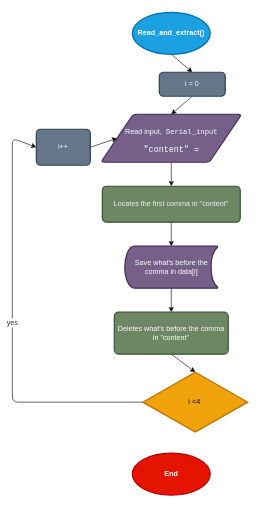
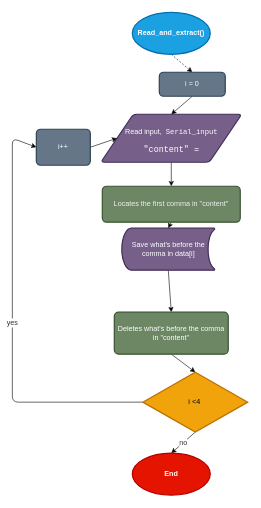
(180, 62) -> (180, 62)
(171, 267) -> (168, 249)
none -> (184, 442)
